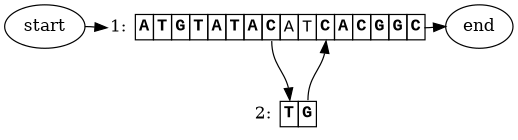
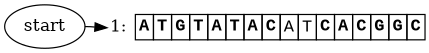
(479, 27) -> none
(284, 113) -> none
